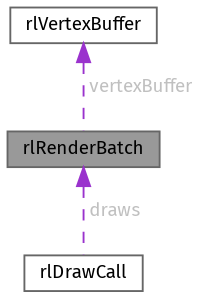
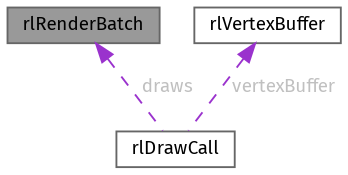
(84, 97) -> (216, 95)
